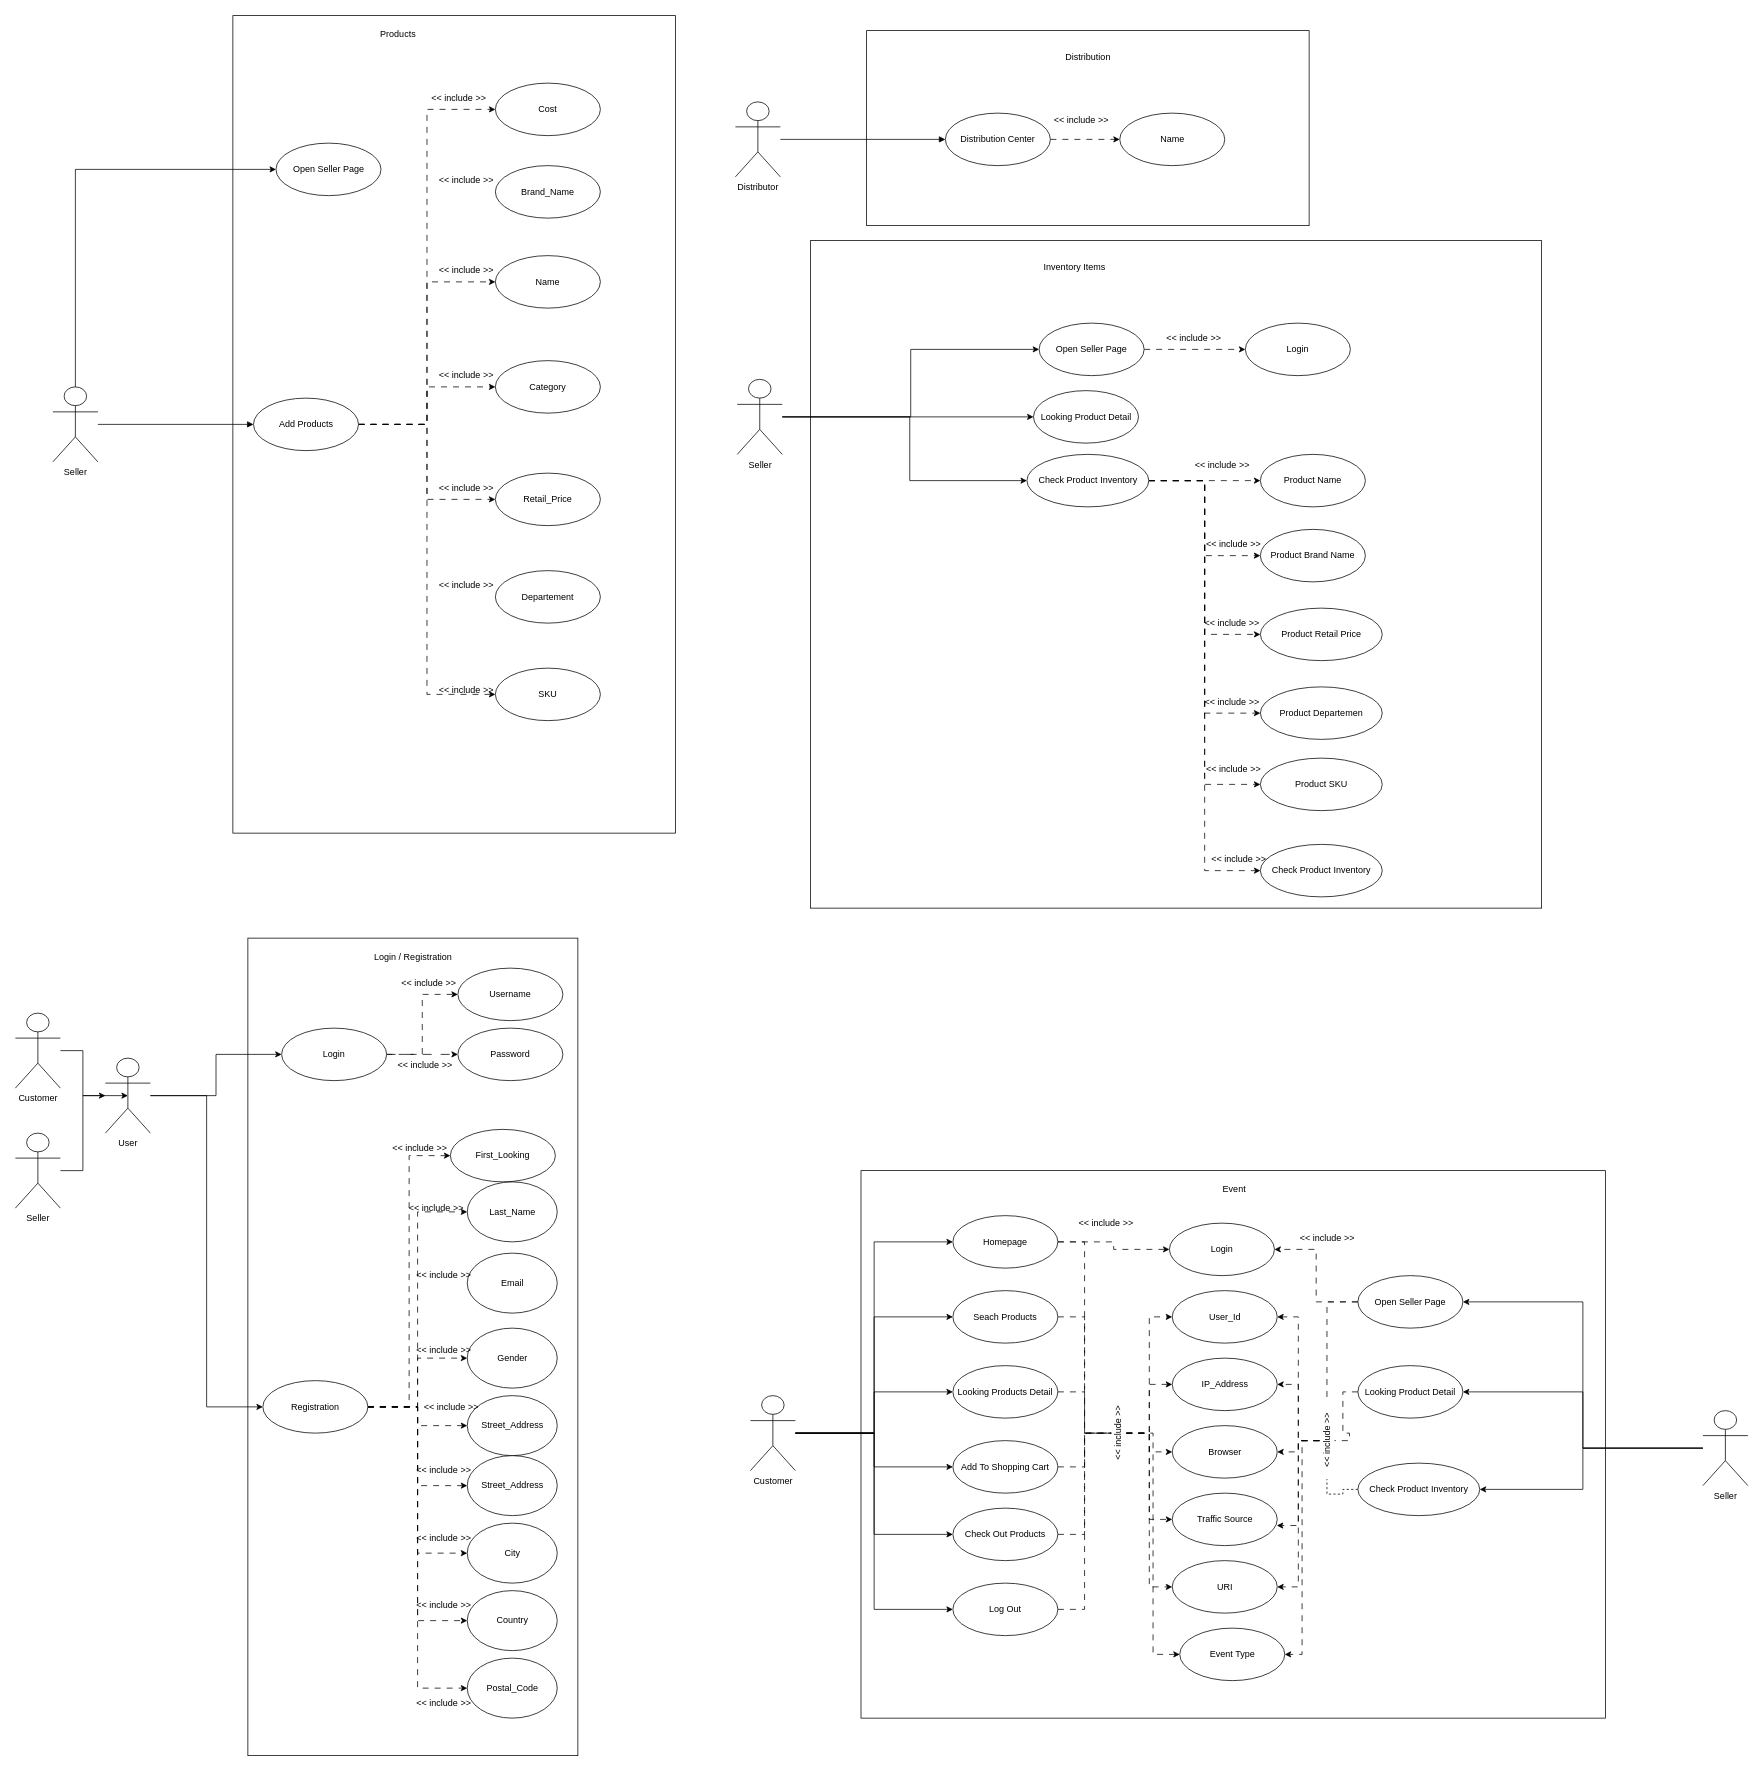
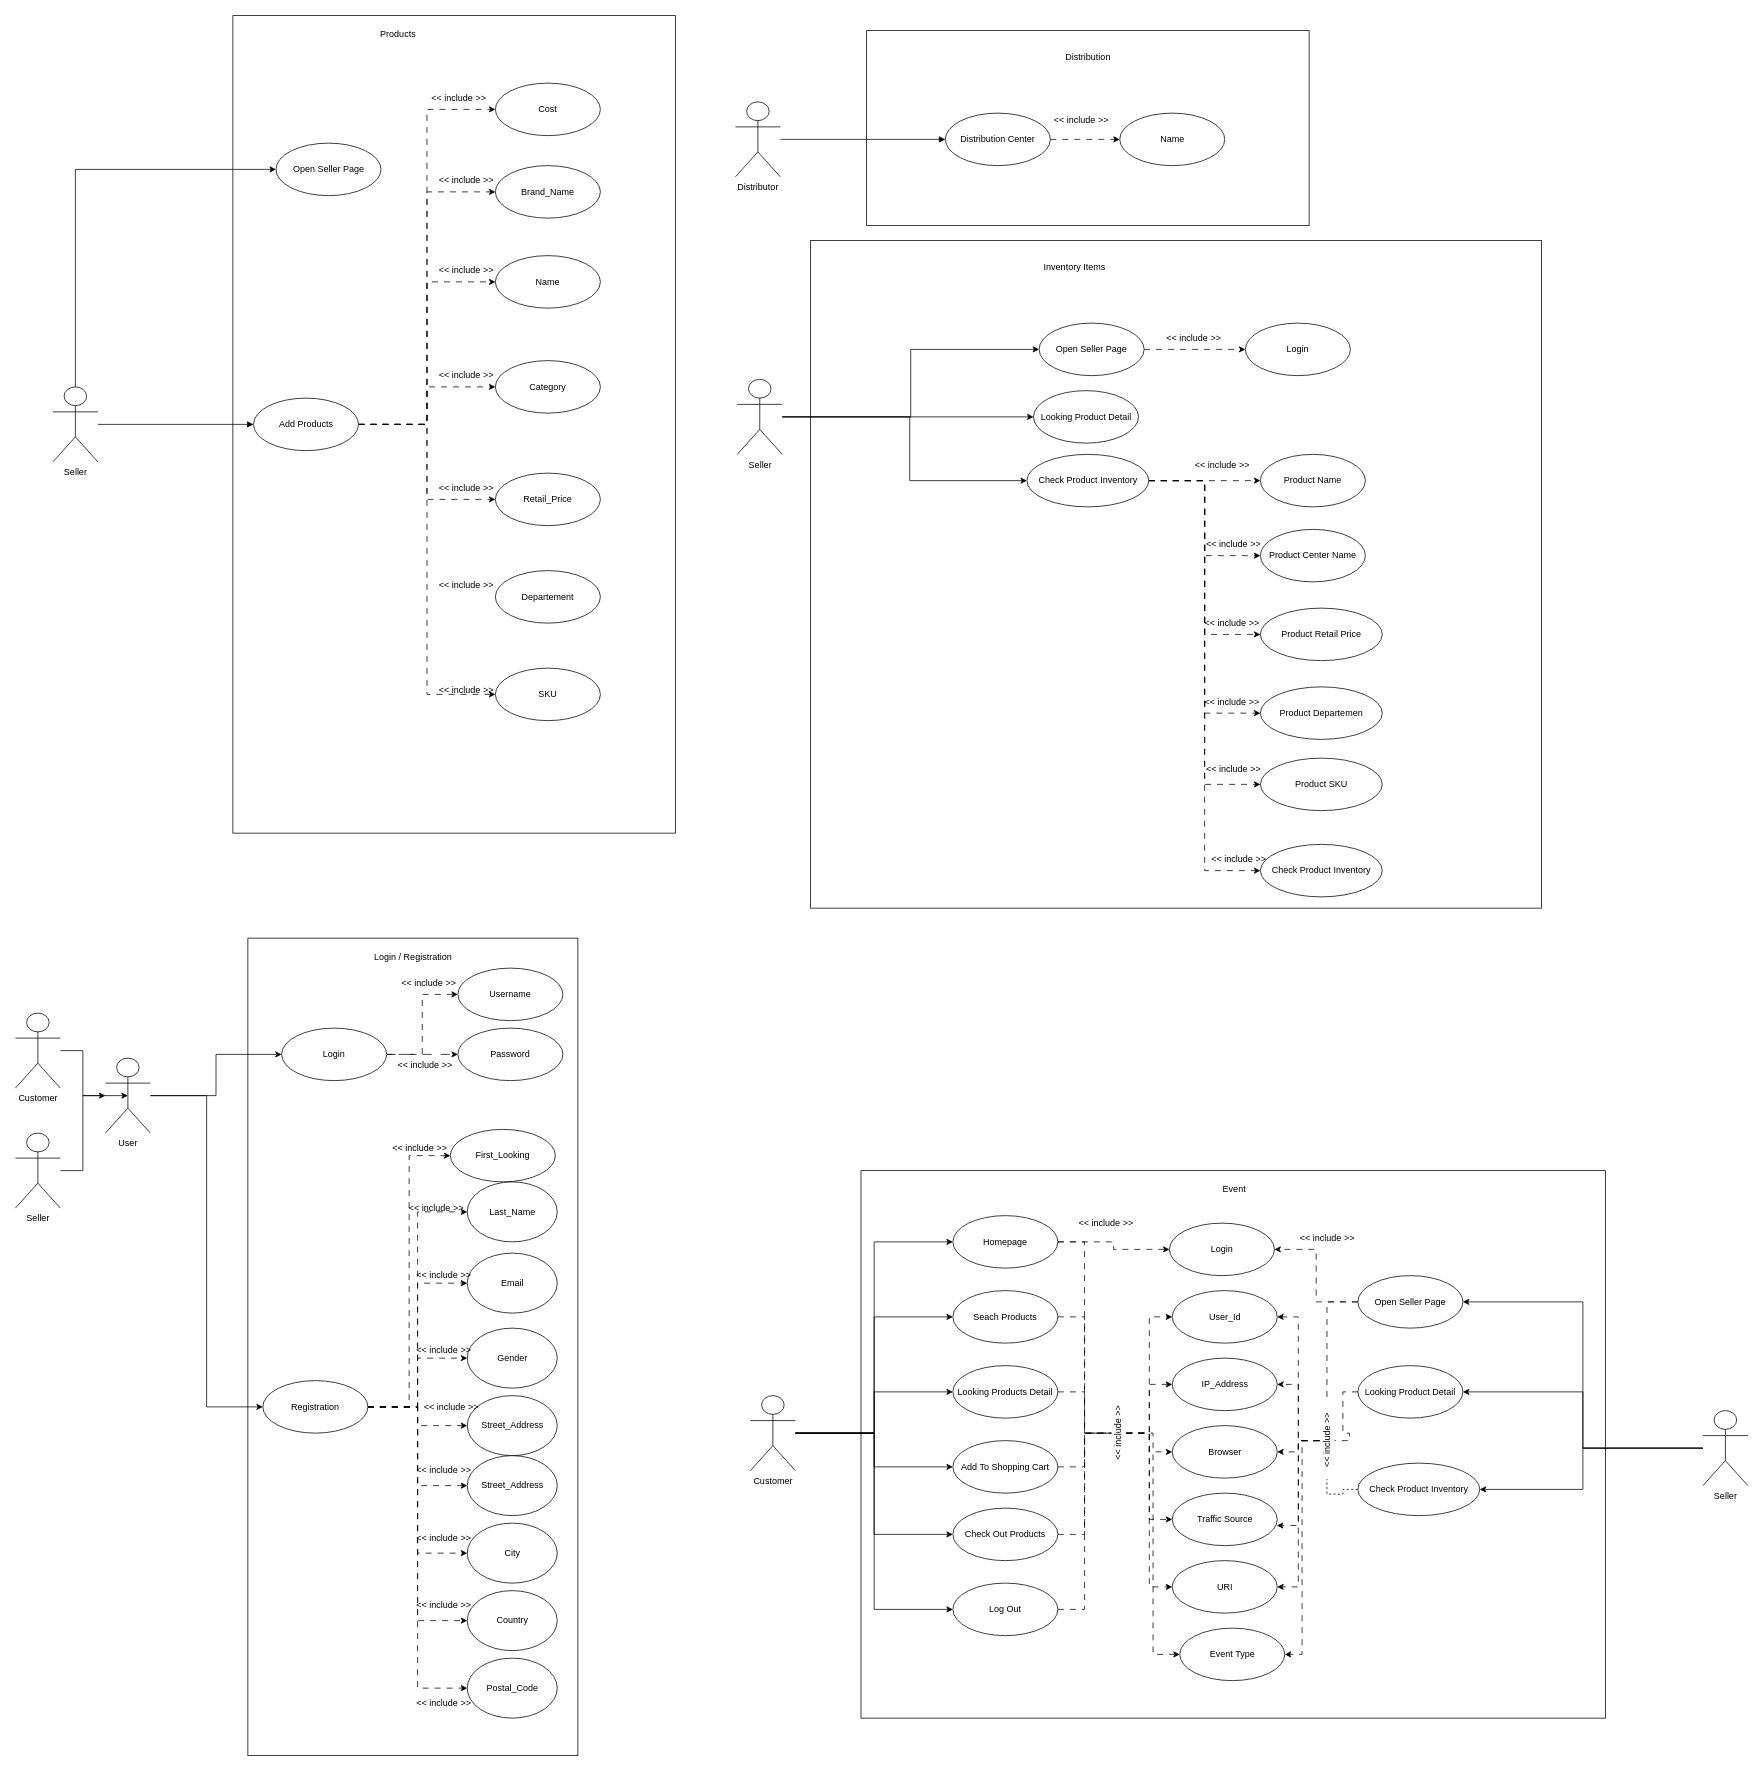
none -> (489, 192)
(1313, 555) -> (1313, 555)
none -> (460, 1283)
